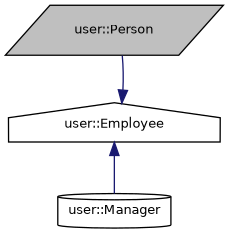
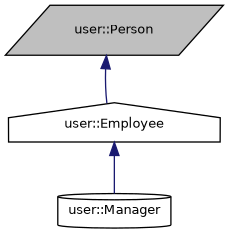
(123, 73) -> (106, 86)
